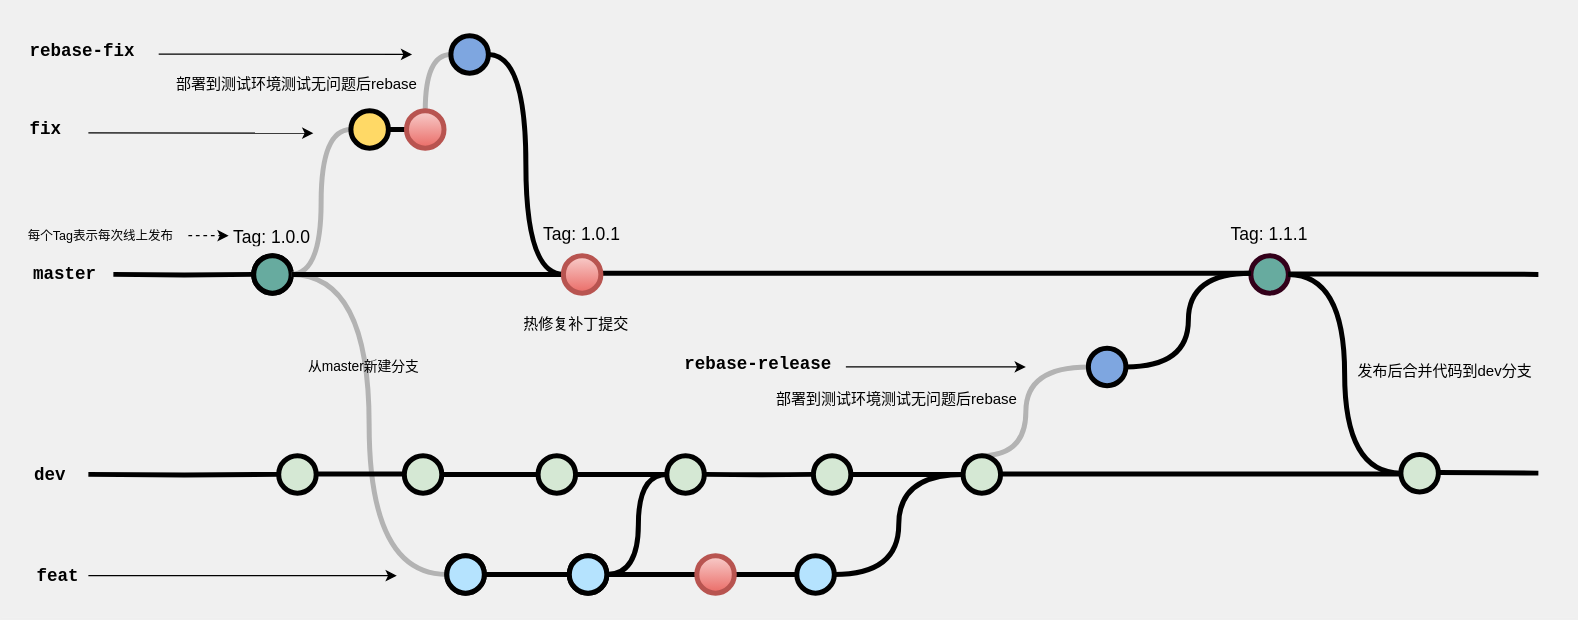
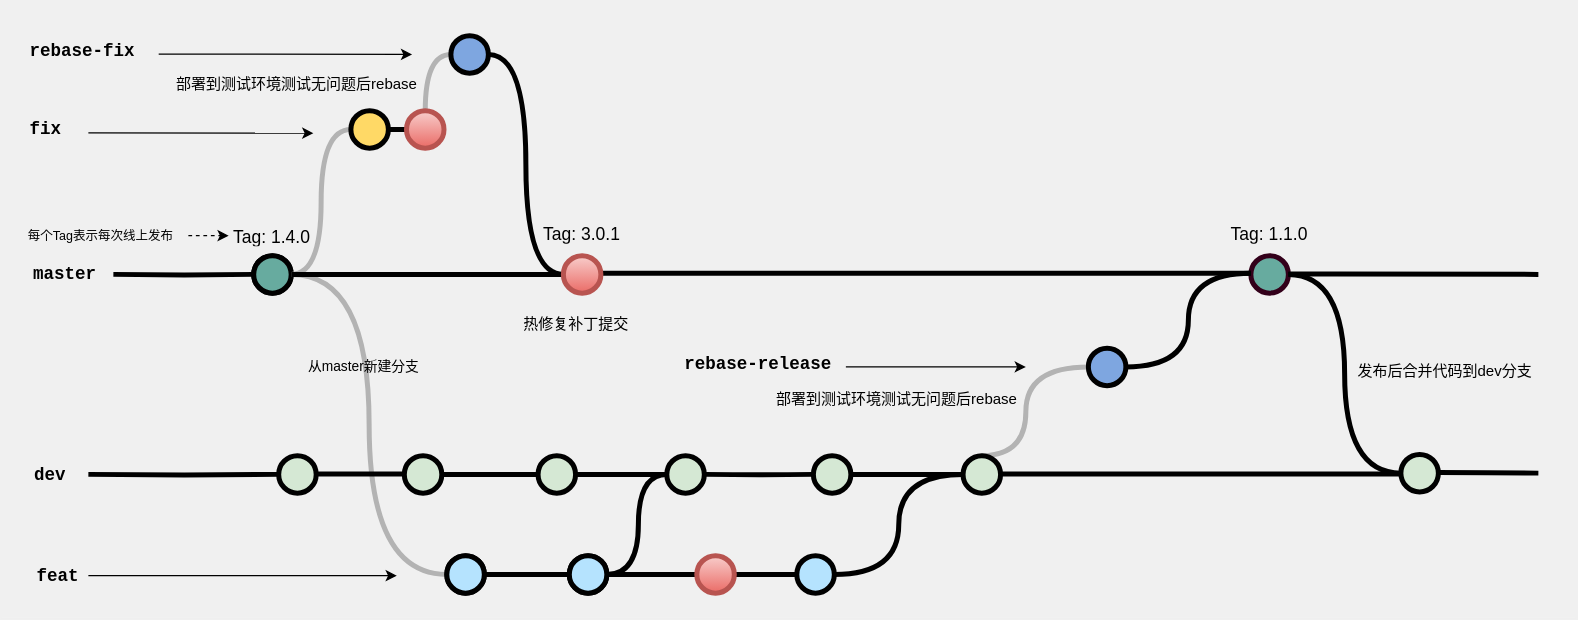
(582, 233) -> (582, 233)
(1269, 233) -> (1269, 233)
(272, 236) -> (272, 236)
